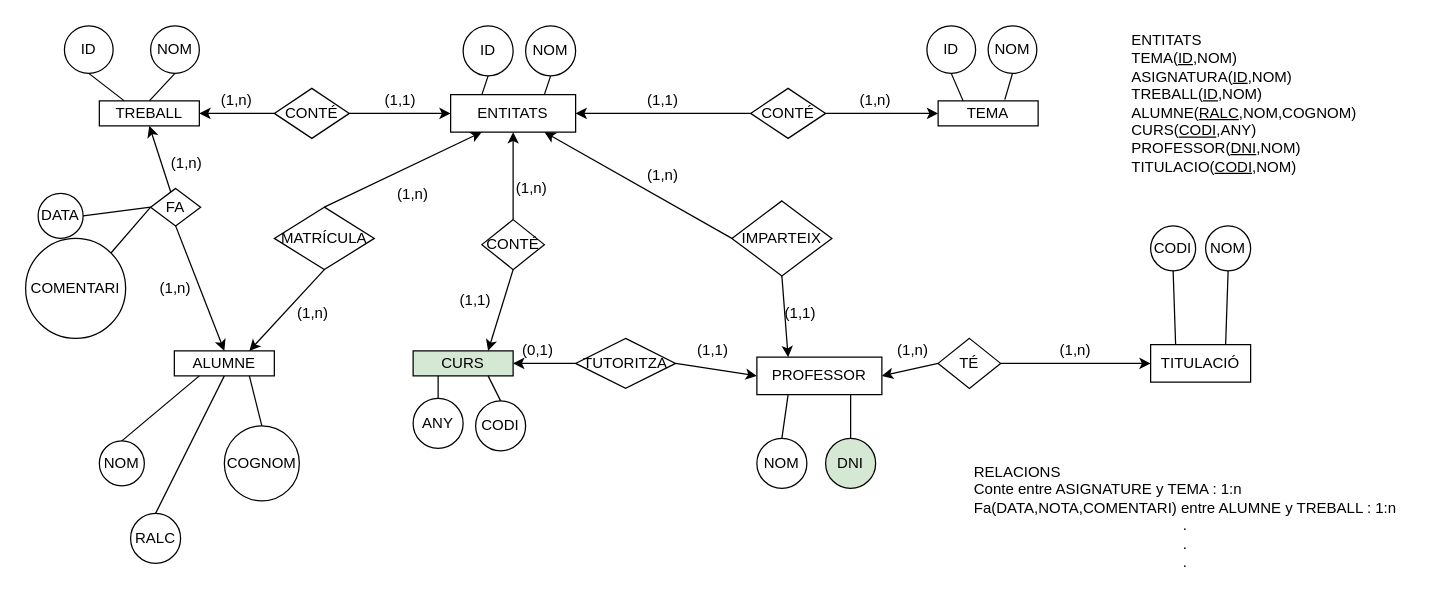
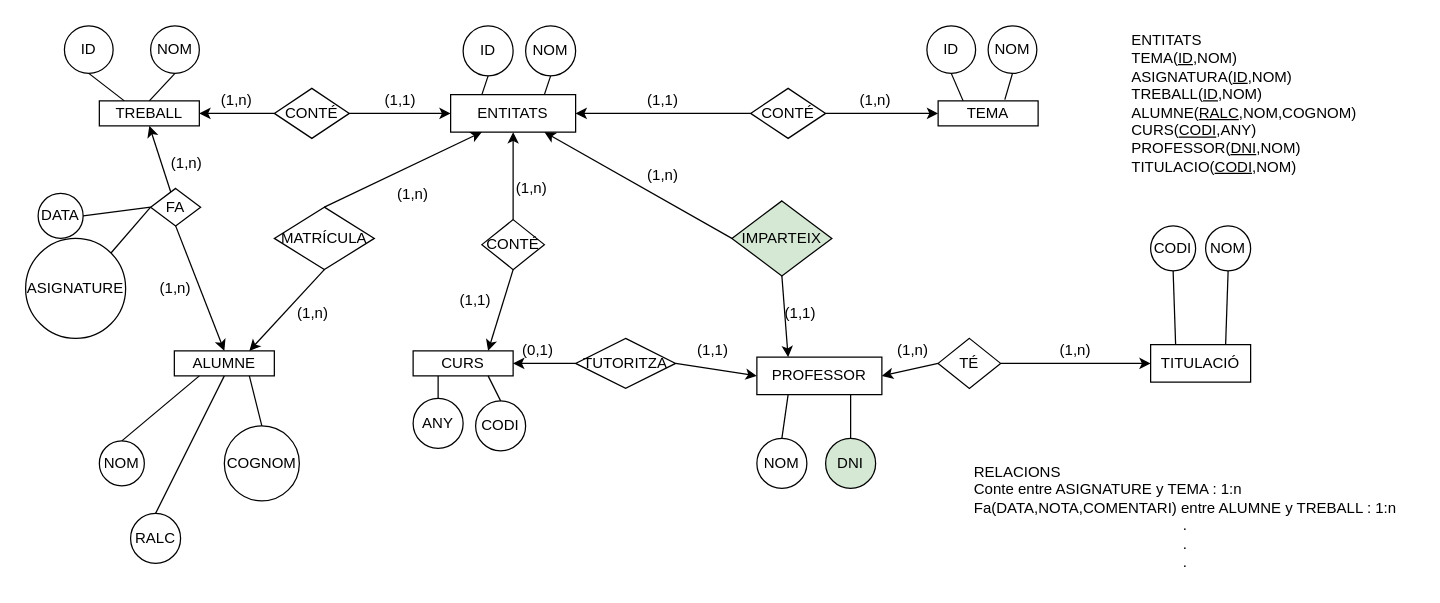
(782, 238) -> (782, 238)
(76, 288) -> (76, 288)
(463, 363) -> (463, 363)
